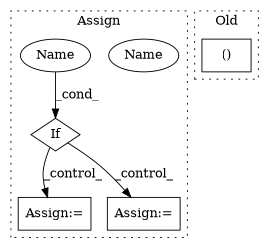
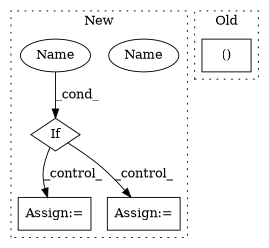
(99, 21) -> (99, 21)
